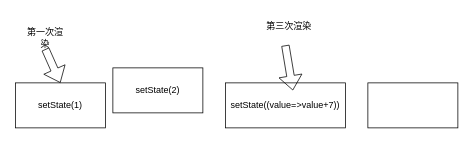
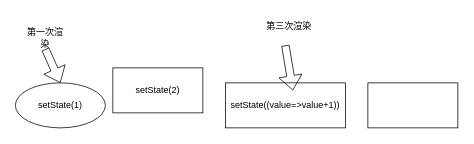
(60, 105) -> (60, 105)
(285, 105) -> (285, 105)
